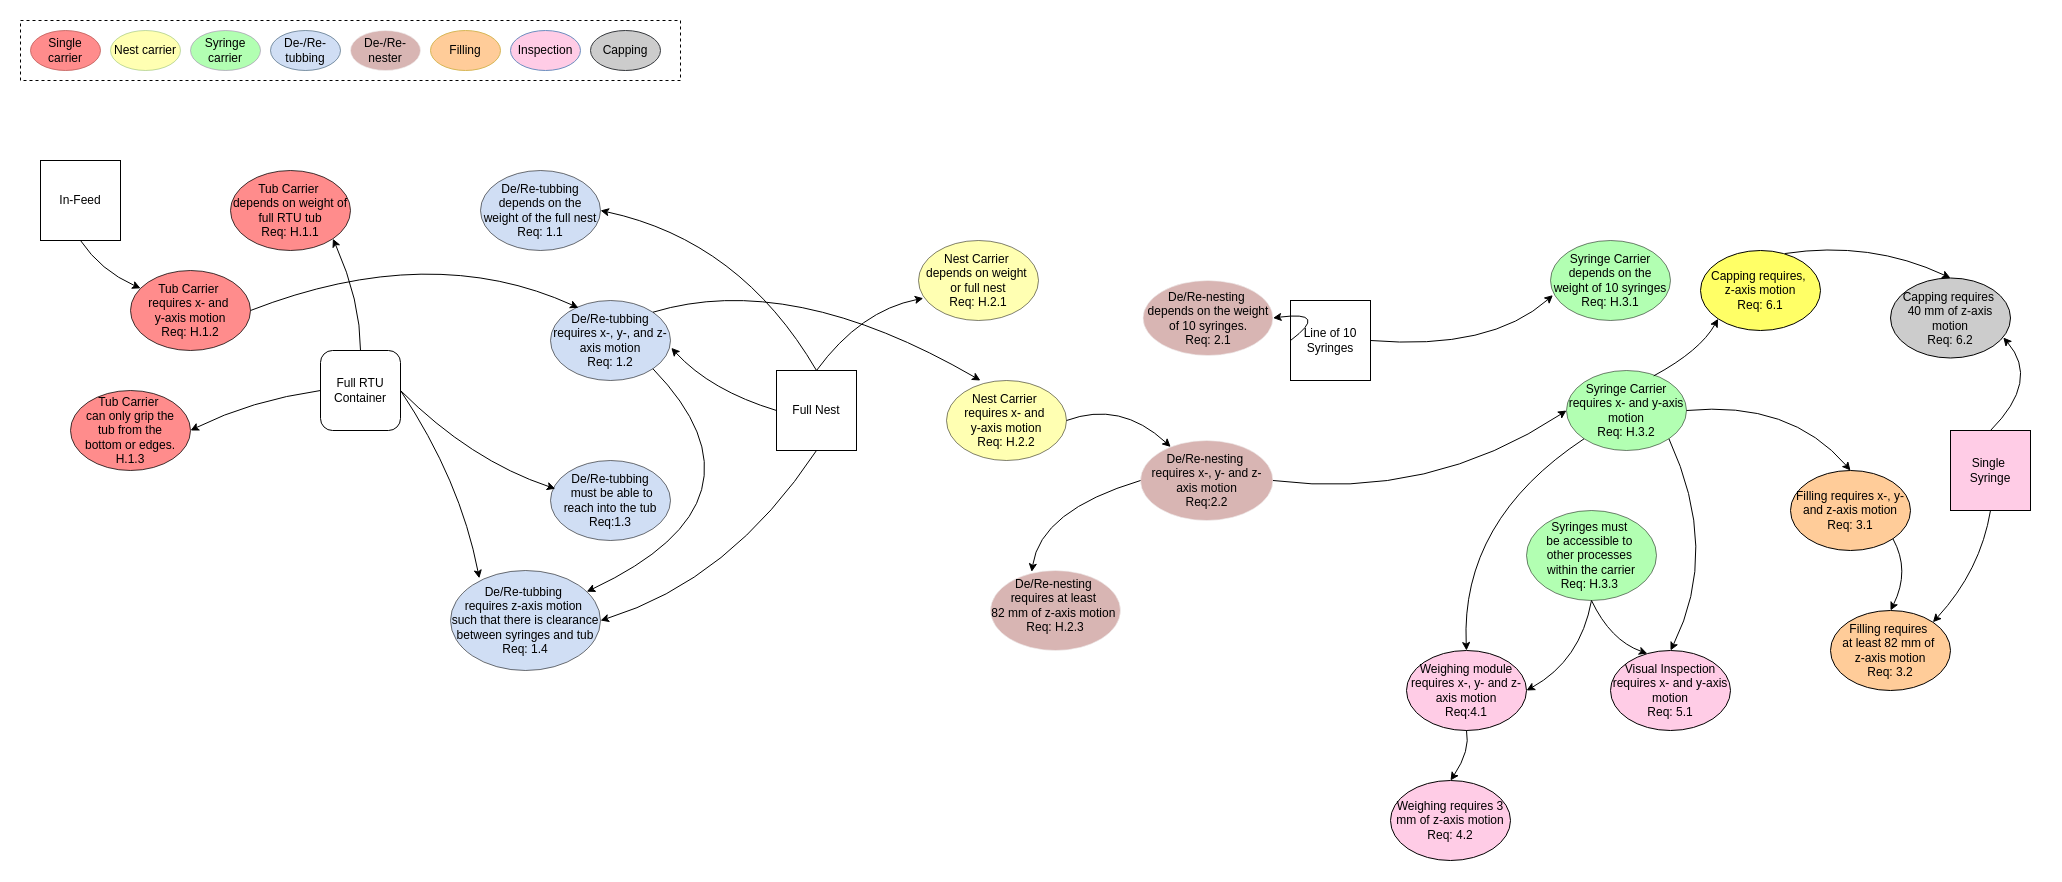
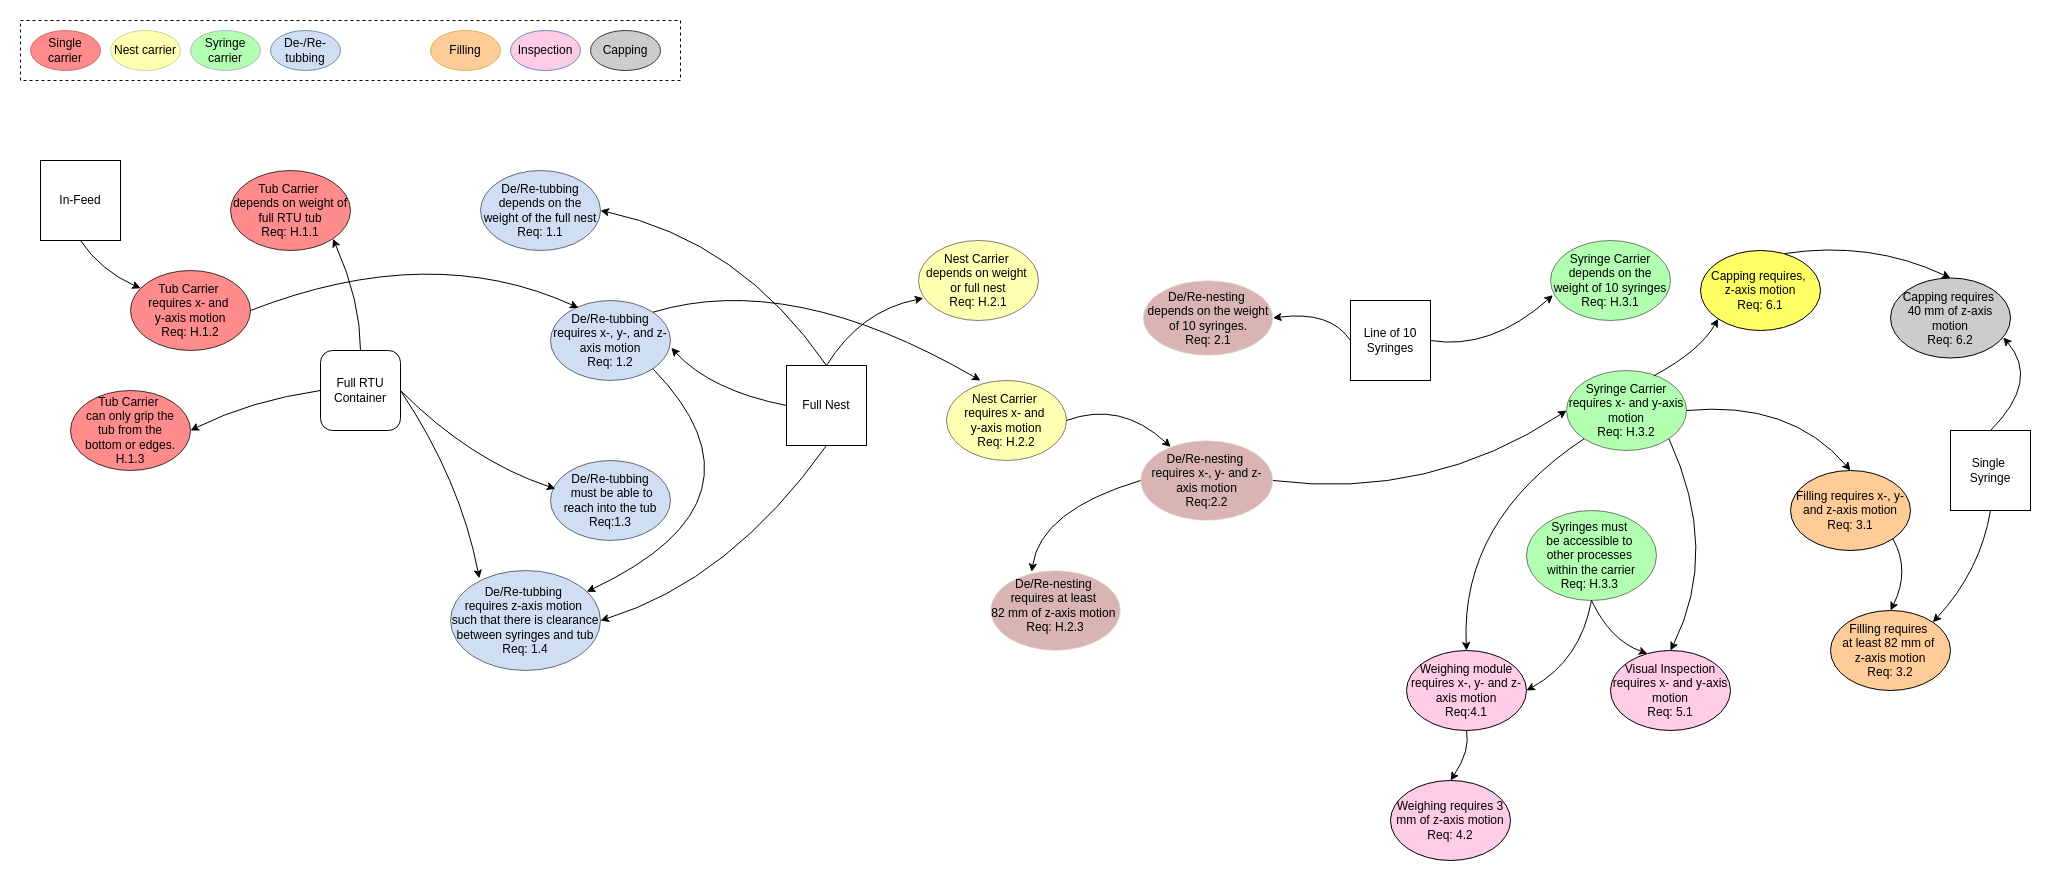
(386, 51) -> none
(1331, 341) -> (1391, 341)
(817, 411) -> (827, 406)
(1991, 471) -> (1991, 471)
